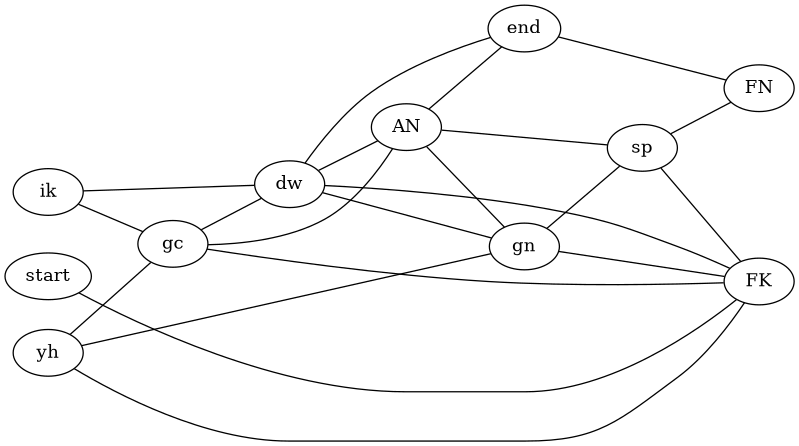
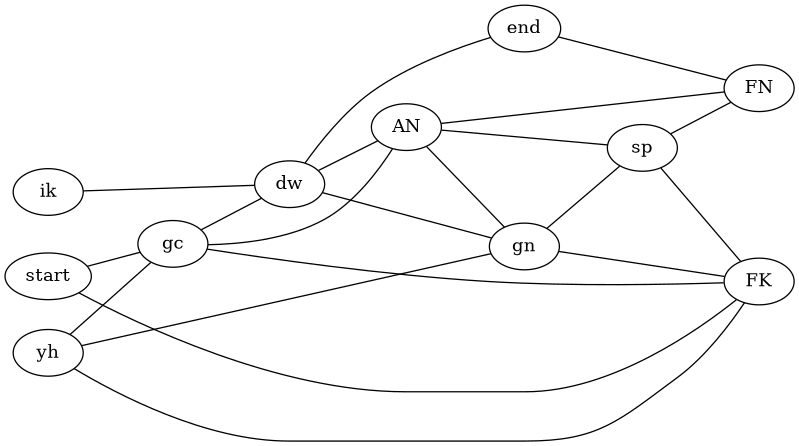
(465, 78) -> (583, 108)
(532, 206) -> none
(111, 218) -> (114, 259)
